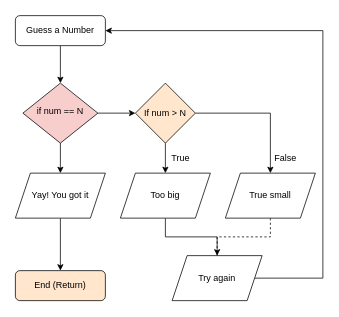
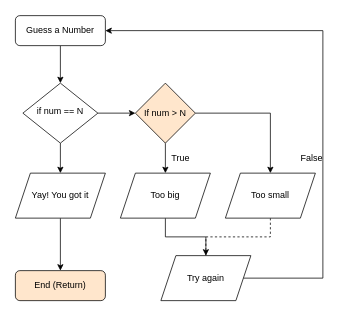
(60, 113) -> (60, 113)
(285, 158) -> (312, 158)
(270, 195) -> (270, 195)
(217, 278) -> (206, 278)
